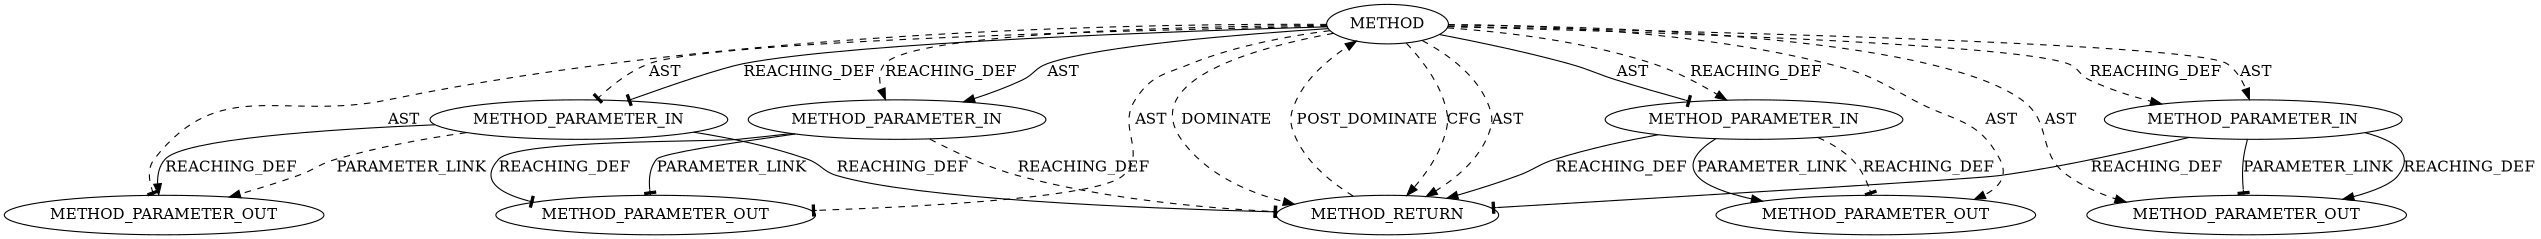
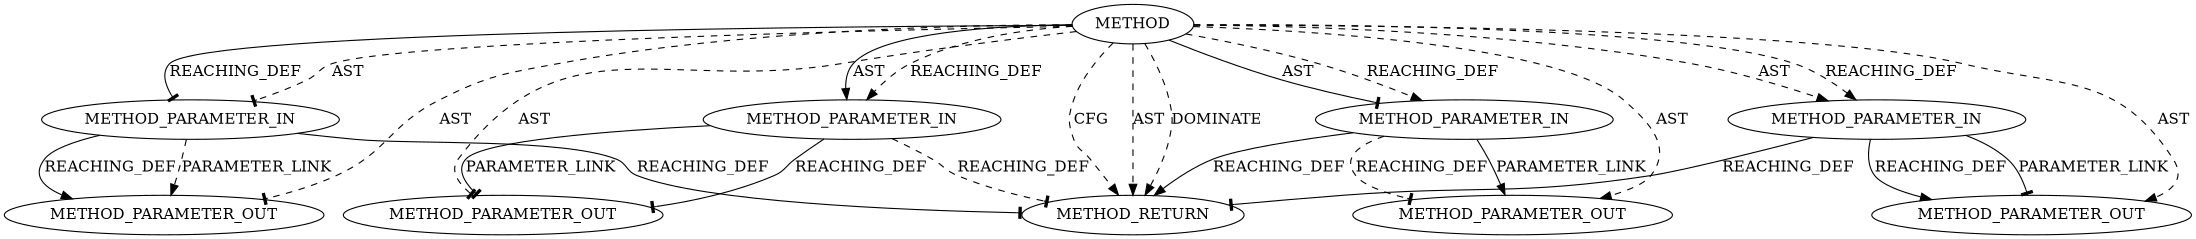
(1291, 123) -> none
